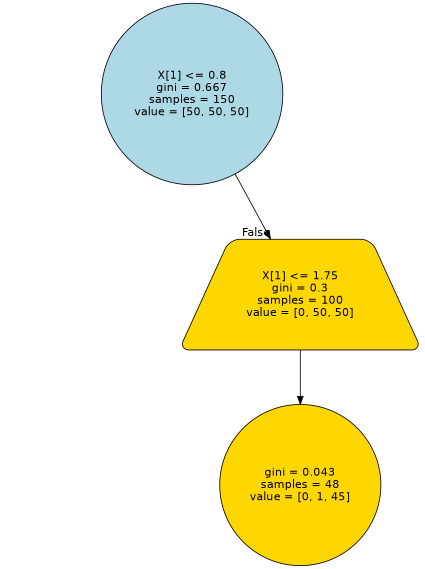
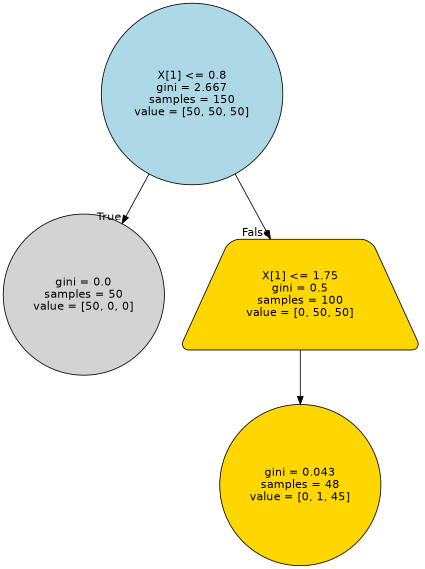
(192, 94) -> (192, 94)
none -> (84, 295)
(300, 295) -> (300, 295)
